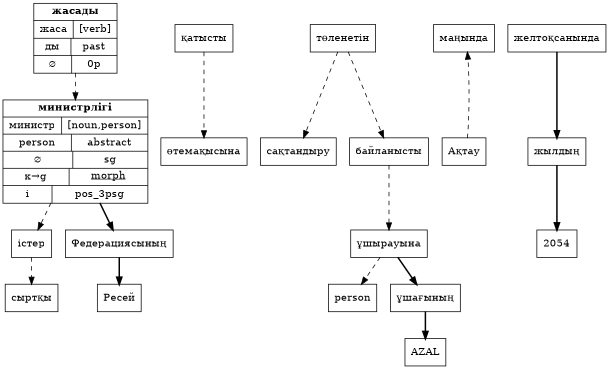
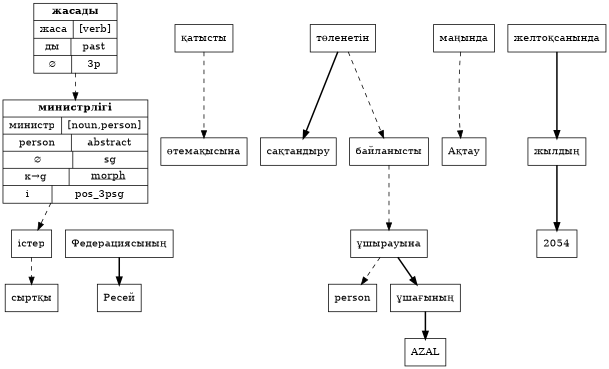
(94, 64) -> (94, 64)
(322, 91) -> (322, 91)
(469, 99) -> (459, 91)
(105, 213) -> none
